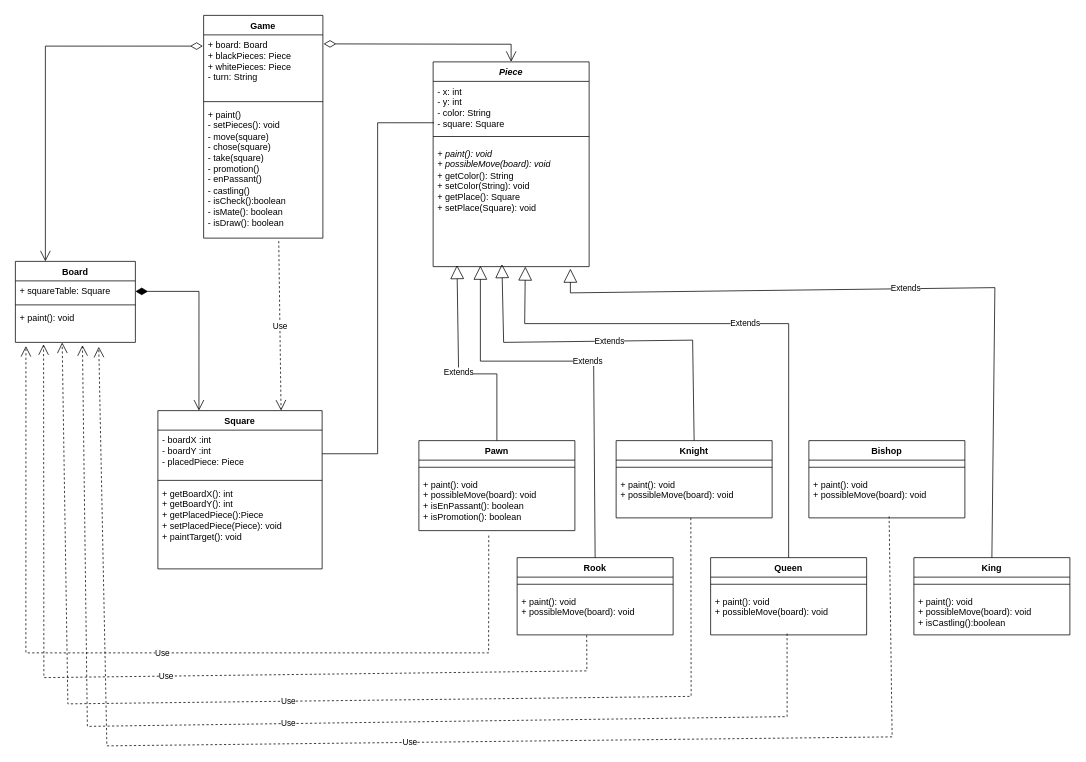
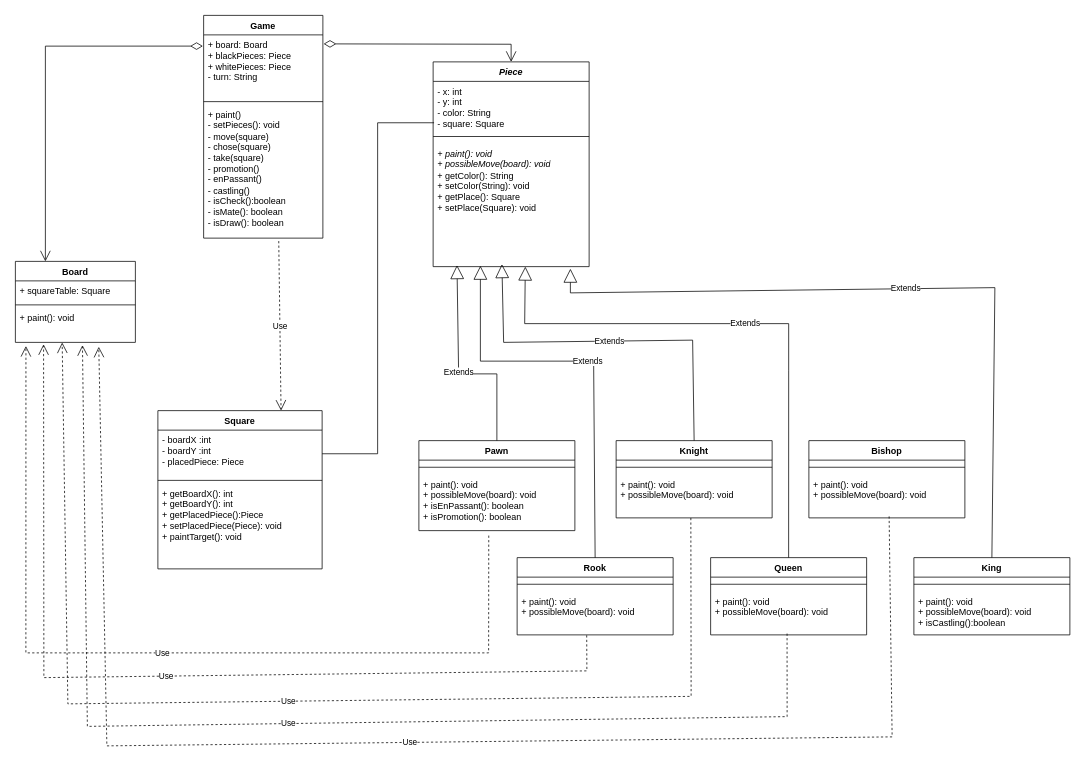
(174, 291) -> none
